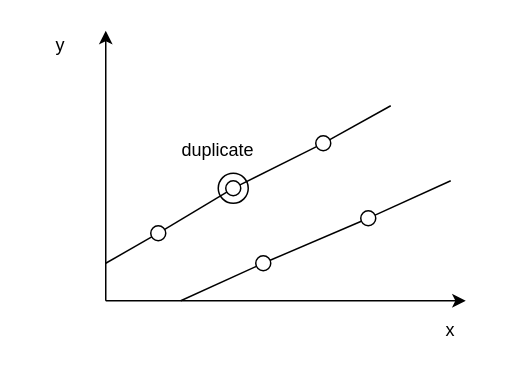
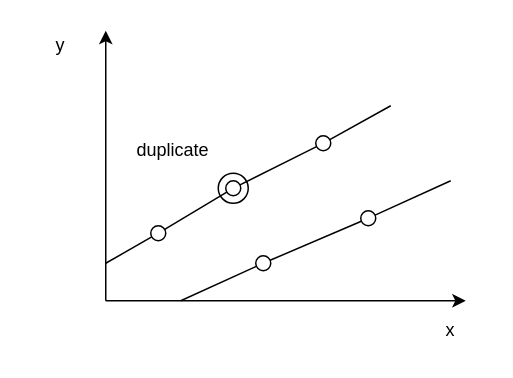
(218, 151) -> (173, 151)
